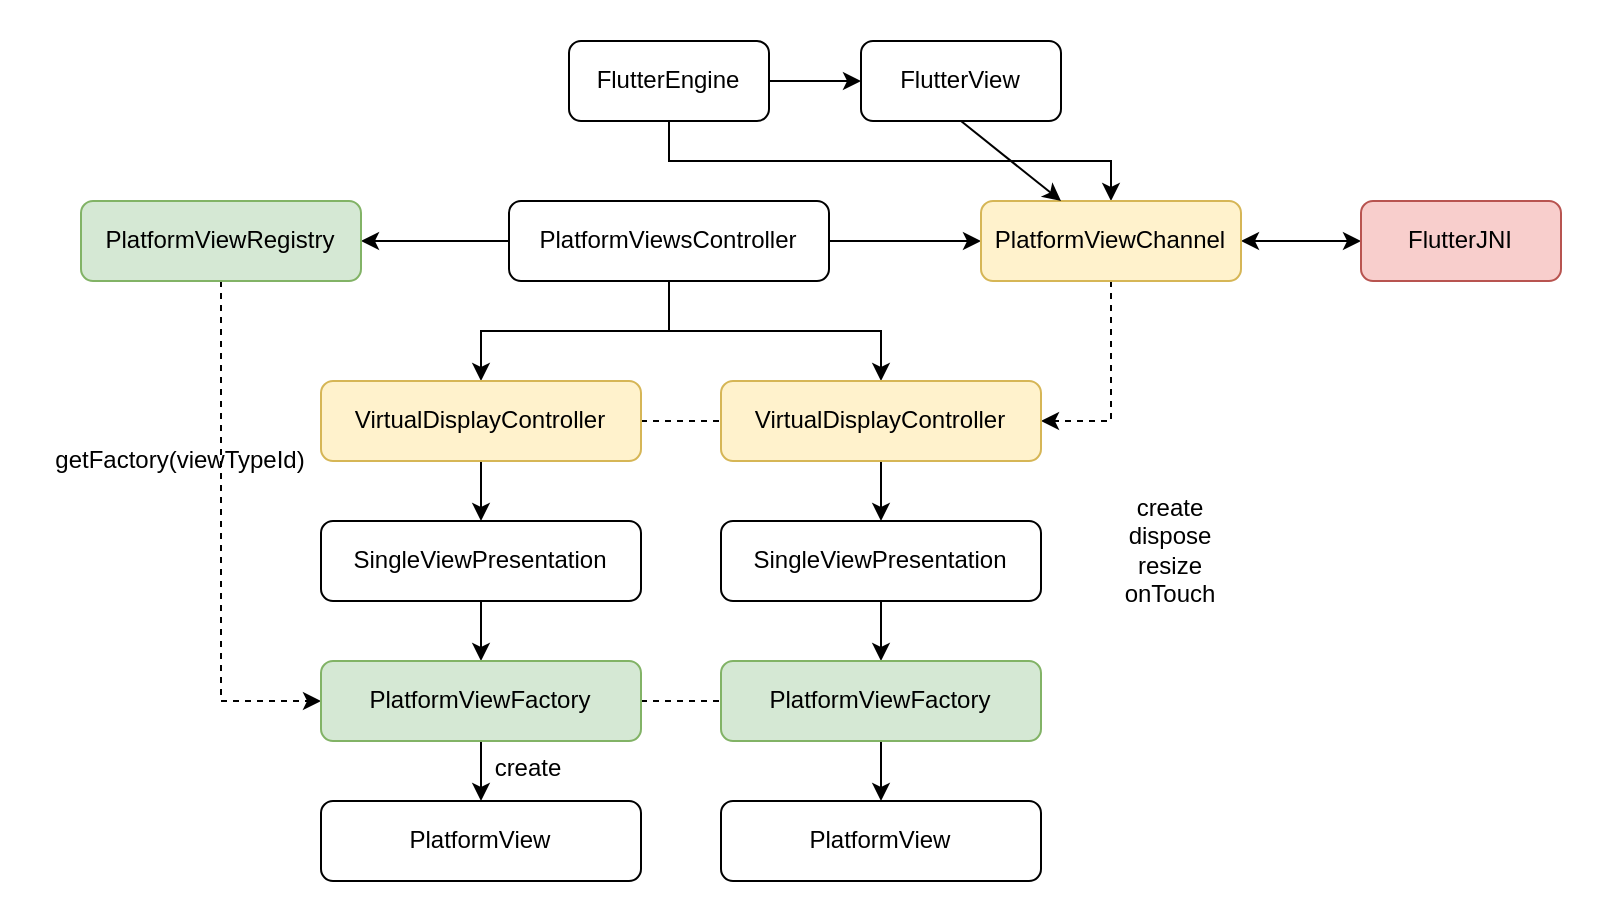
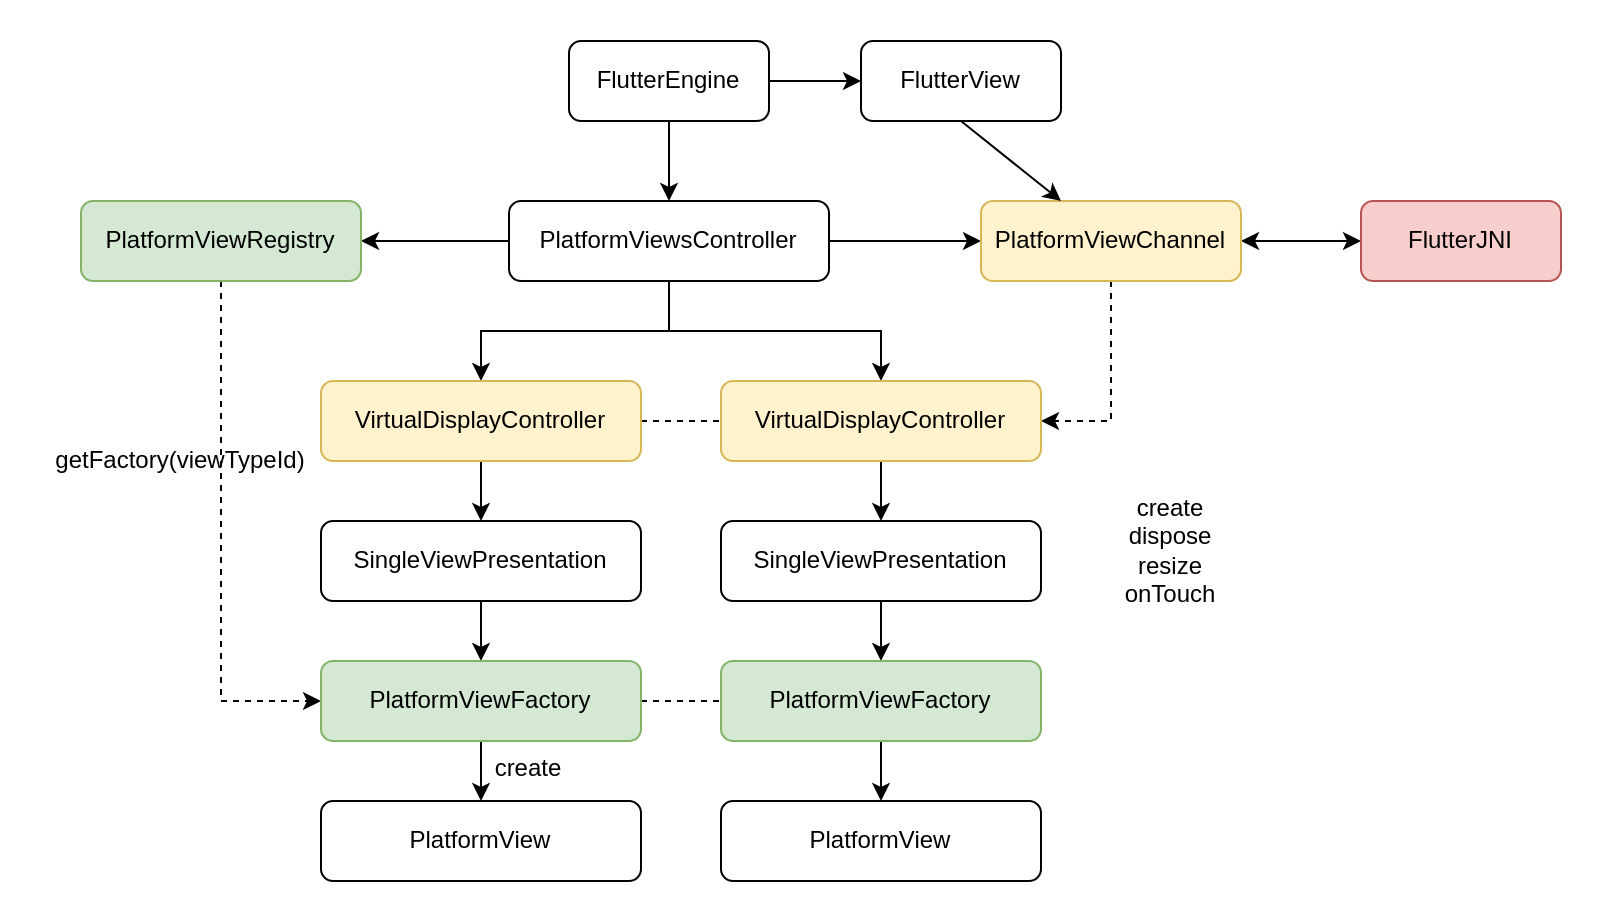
(836, 161) -> (669, 173)
